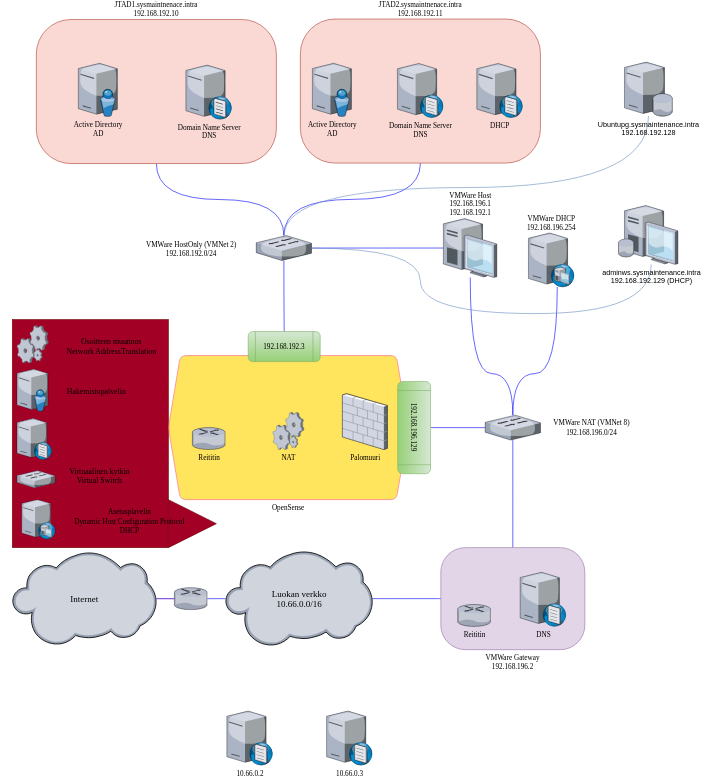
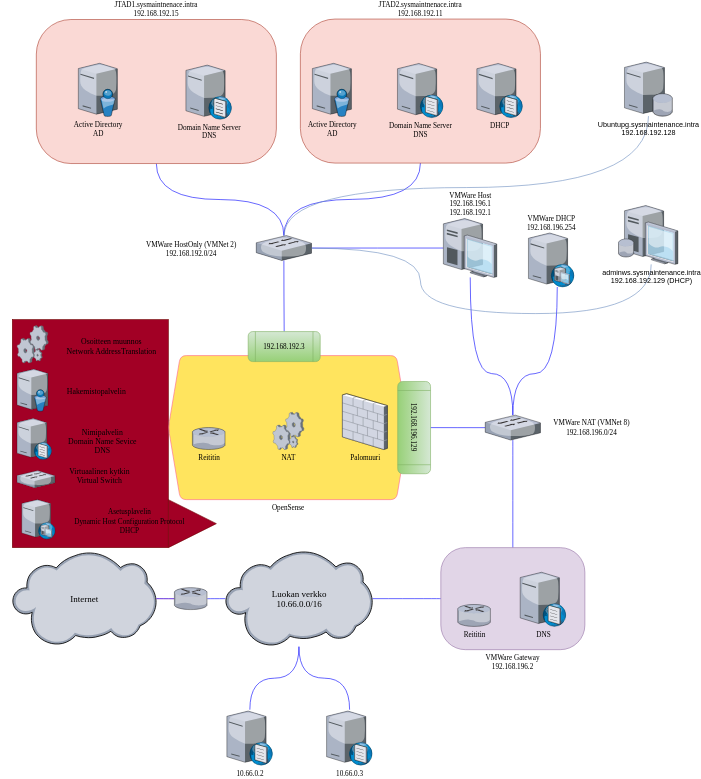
(156, 9) -> (156, 9)
none -> (103, 441)
none -> (328, 678)
none -> (269, 679)
